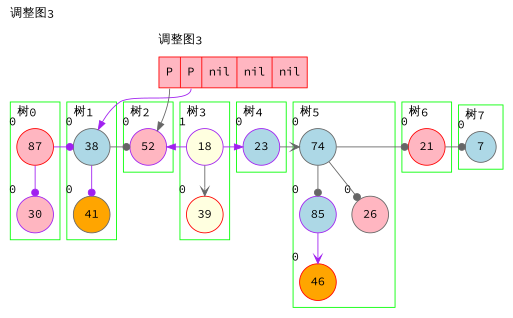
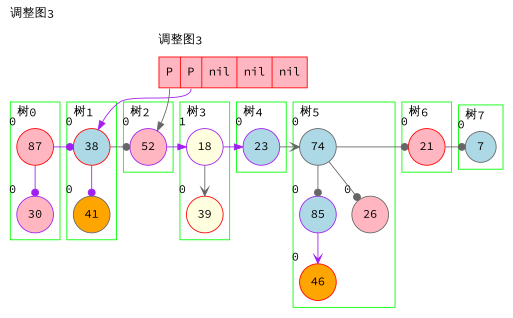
(92, 147) -> (92, 147)
(181, 147) -> (172, 147)
